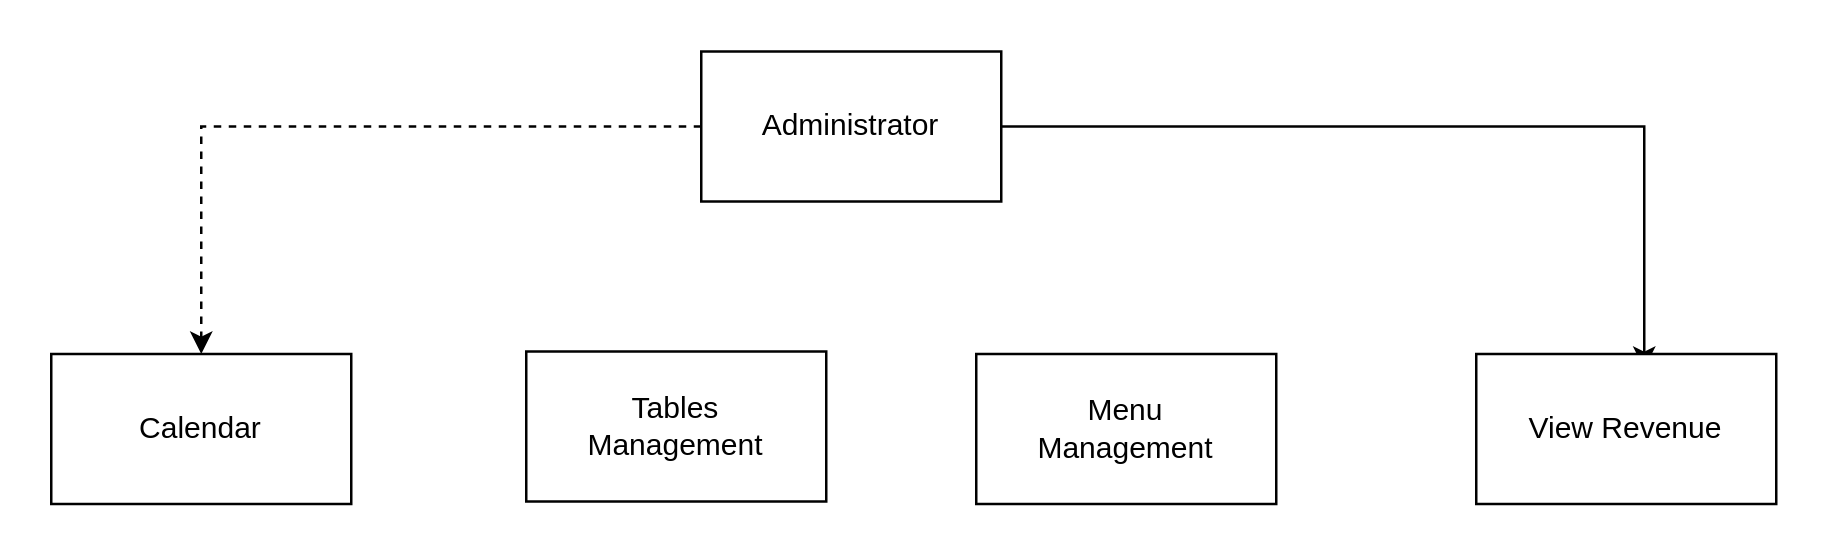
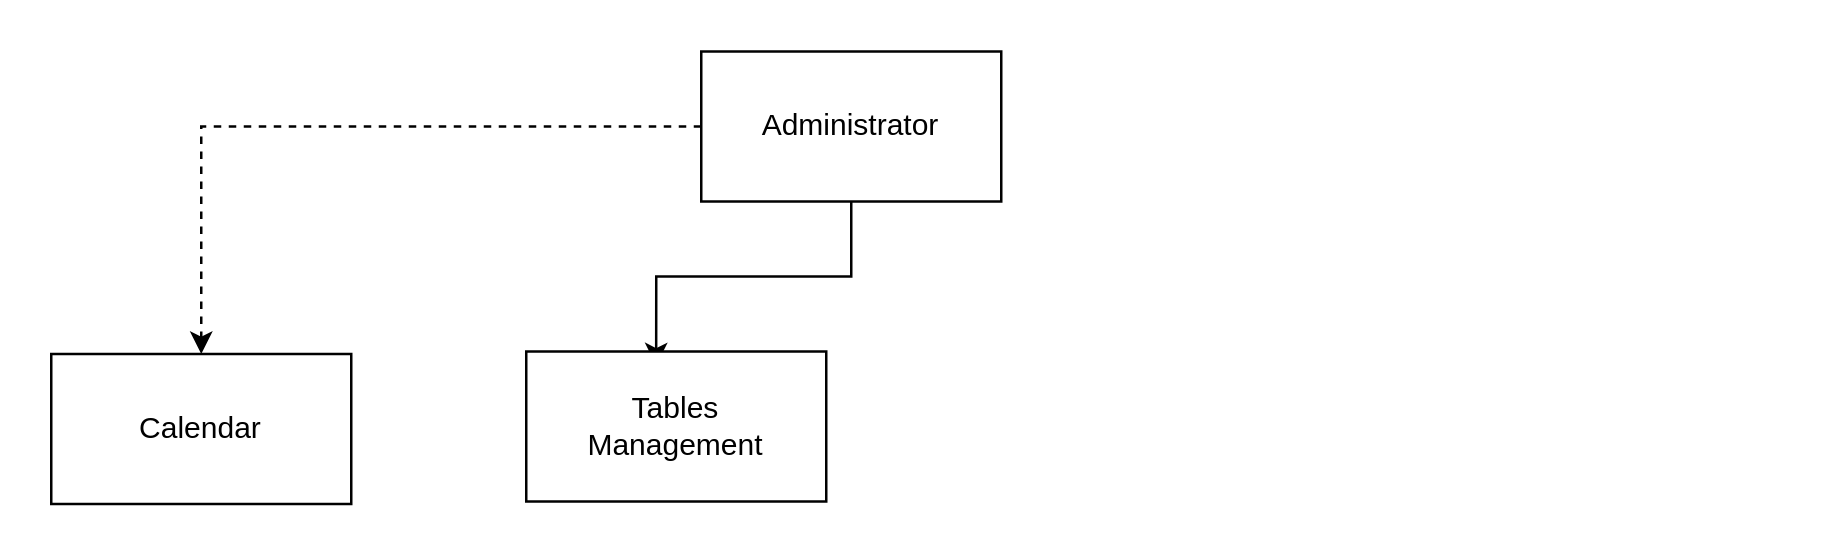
(1435, 126) -> none
none -> (755, 276)
(1126, 429) -> none
(1626, 429) -> none
